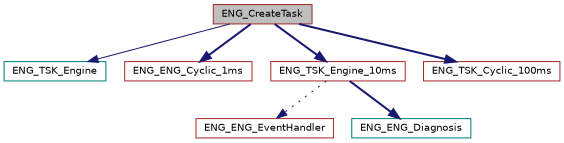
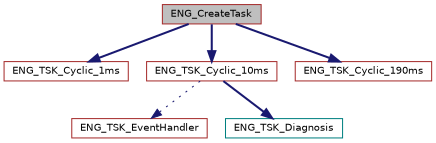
(55, 71) -> none
(188, 71) -> (66, 71)
(338, 71) -> (212, 71)
(492, 71) -> (363, 71)
(265, 128) -> (139, 128)
(411, 128) -> (284, 128)
